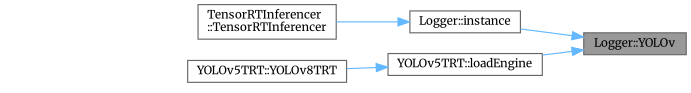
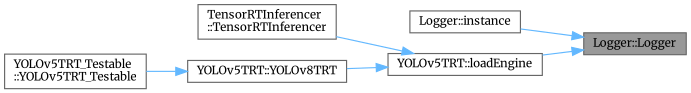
(367, 22) -> (369, 44)
(635, 44) -> (635, 44)
none -> (75, 71)
